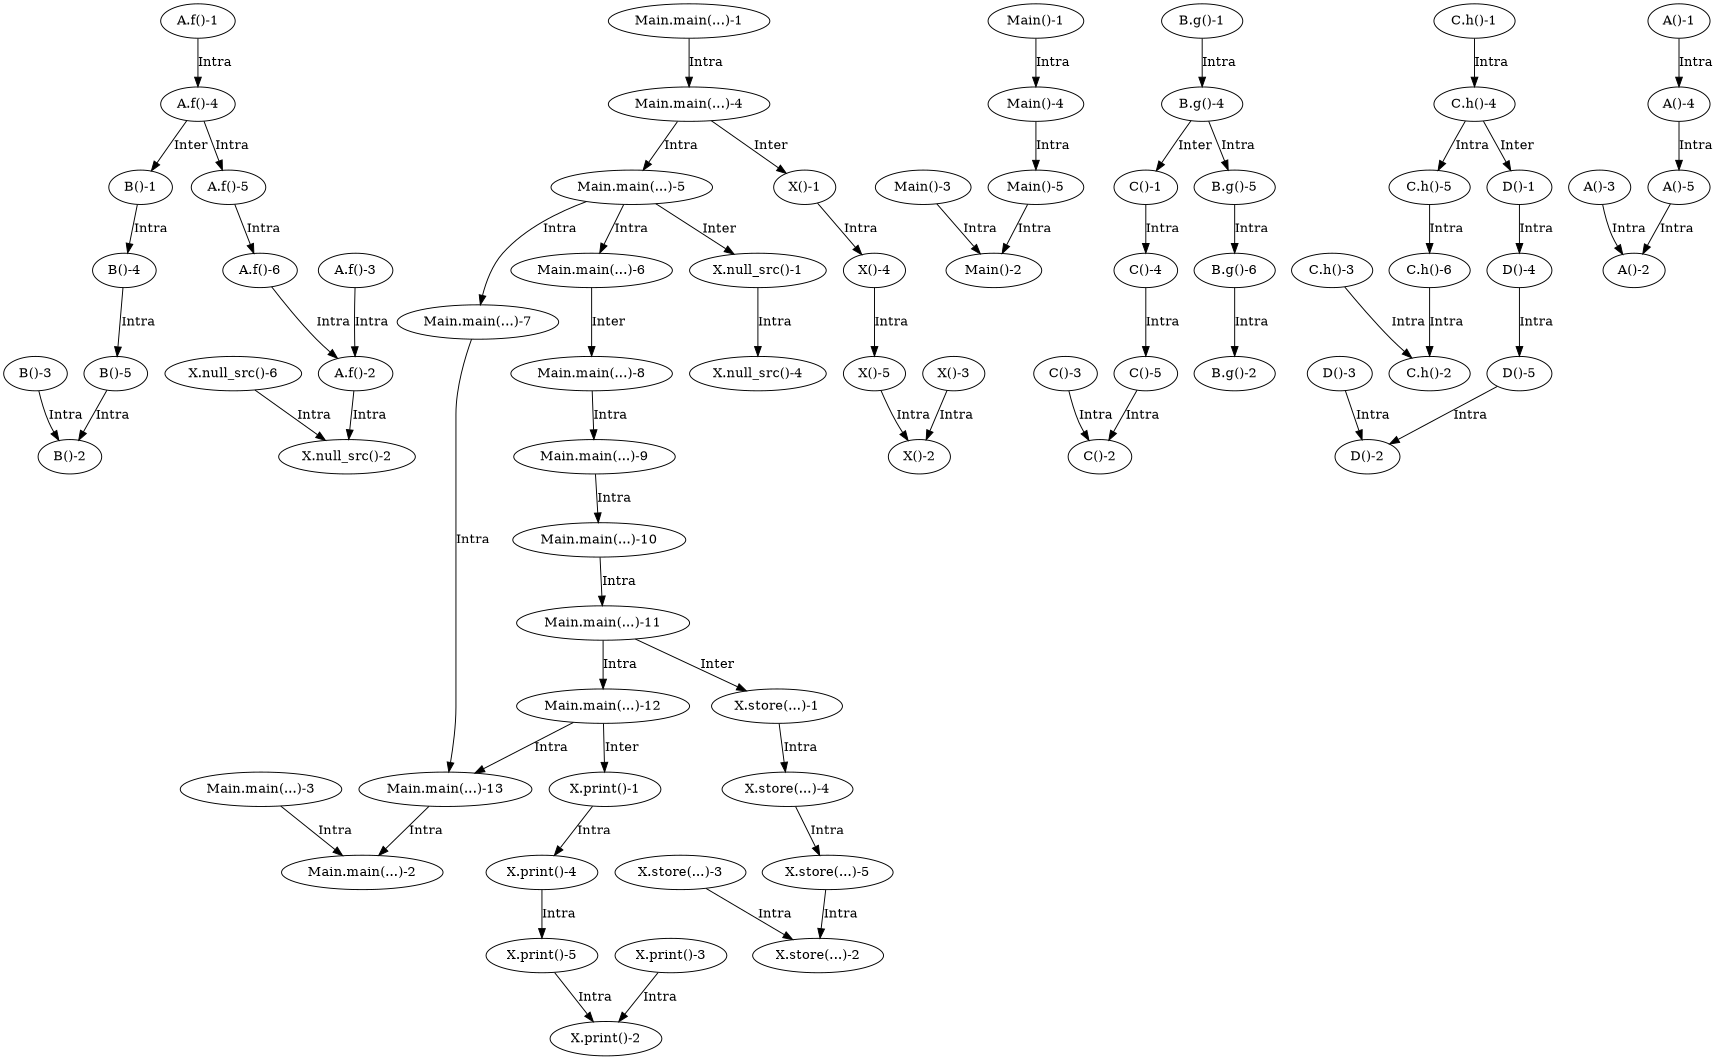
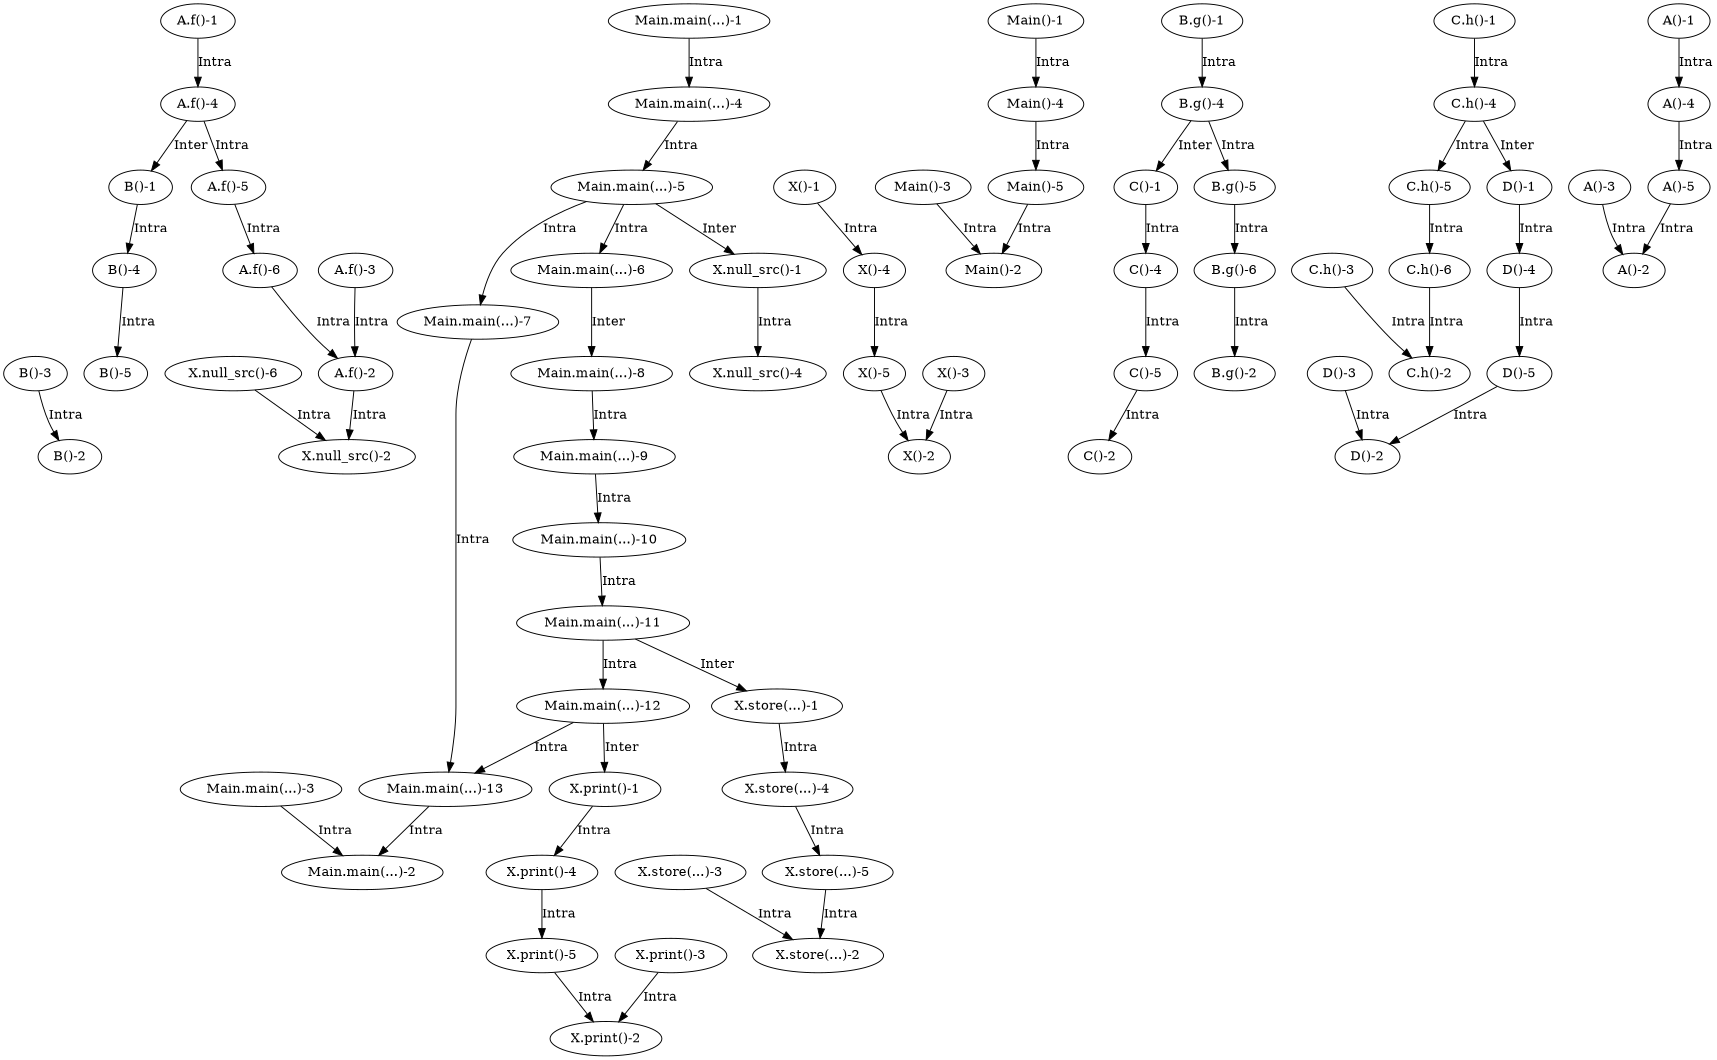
(745, 144) -> none
(1066, 374) -> none
(95, 411) -> none
